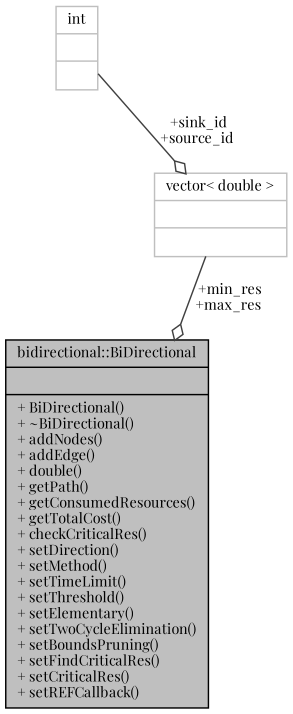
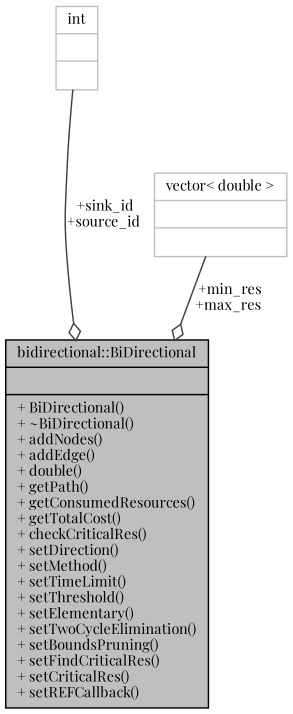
(136, 117) -> (65, 207)
